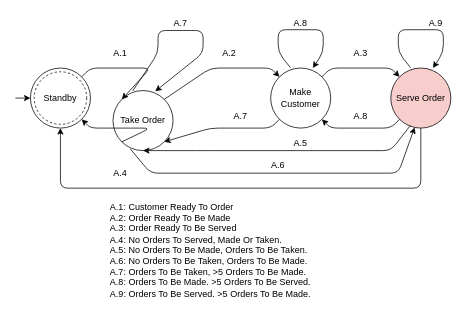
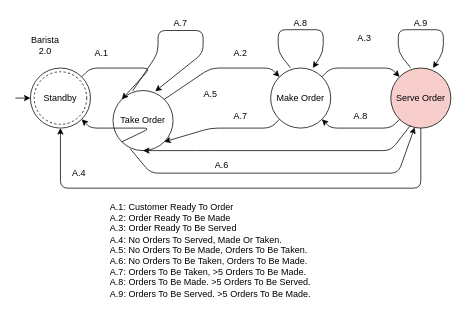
(435, 23) -> (420, 23)
none -> (45, 45)
(120, 53) -> (102, 53)
(229, 53) -> (240, 53)
(360, 53) -> (364, 38)
(300, 98) -> (300, 98)
(300, 143) -> (210, 94)
(278, 165) -> (222, 165)
(120, 173) -> (79, 173)
